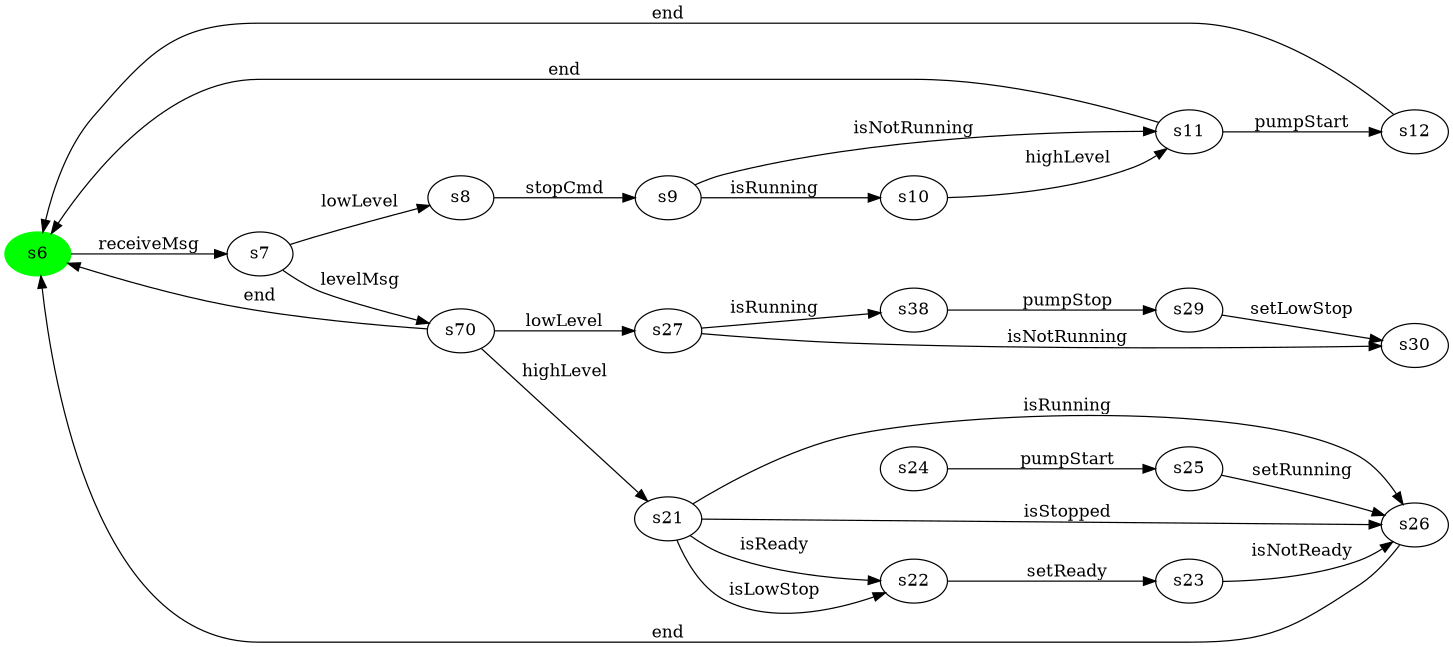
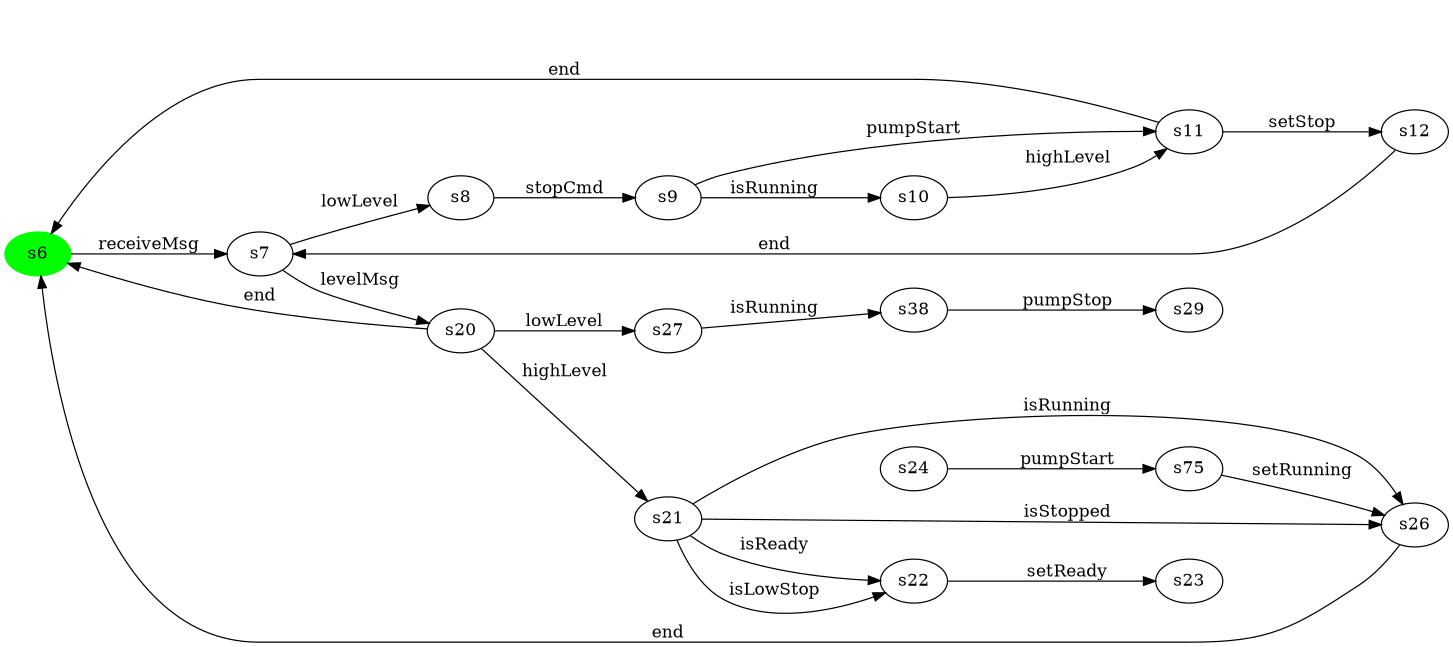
(681, 23) -> (865, 254)
(1302, 123) -> (1302, 123)
(914, 129) -> (914, 129)
(461, 331) -> (461, 331)
(1415, 345) -> none
(1189, 469) -> (1189, 469)
(1304, 574) -> none
